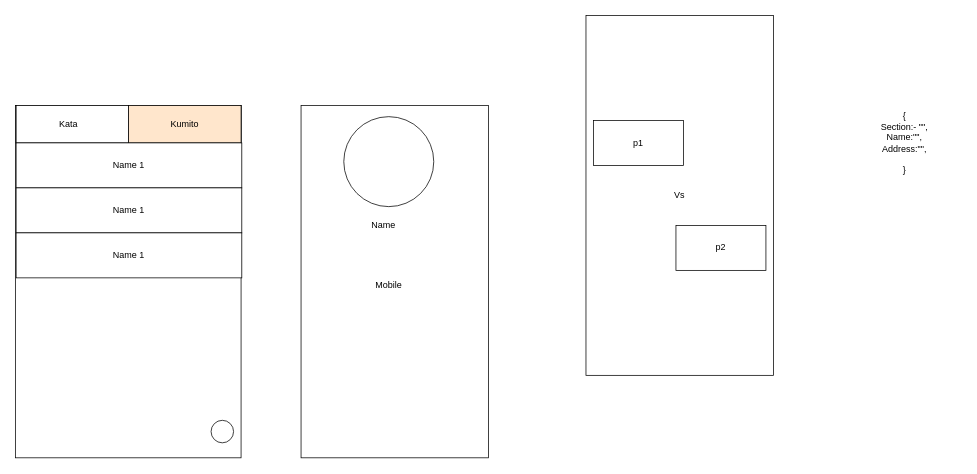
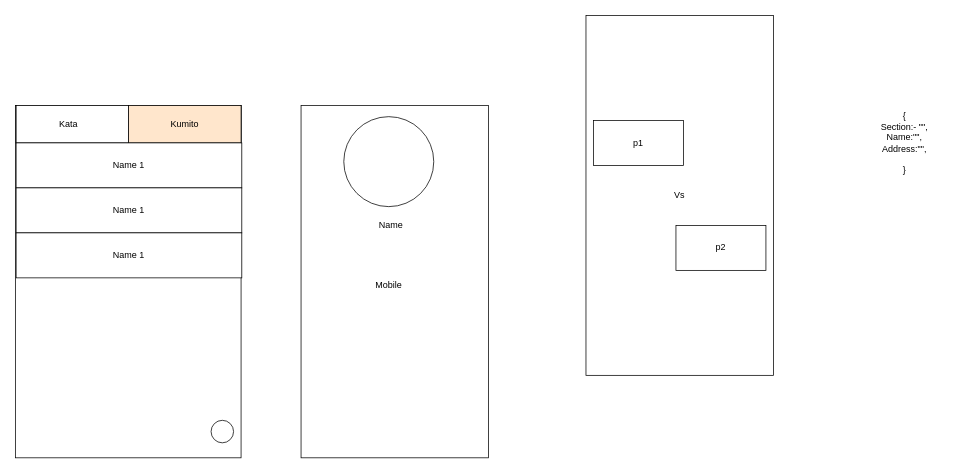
(384, 225) -> (391, 225)
